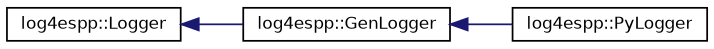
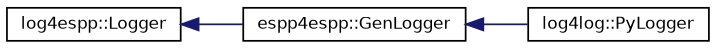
(347, 24) -> (354, 24)
(610, 24) -> (619, 24)
